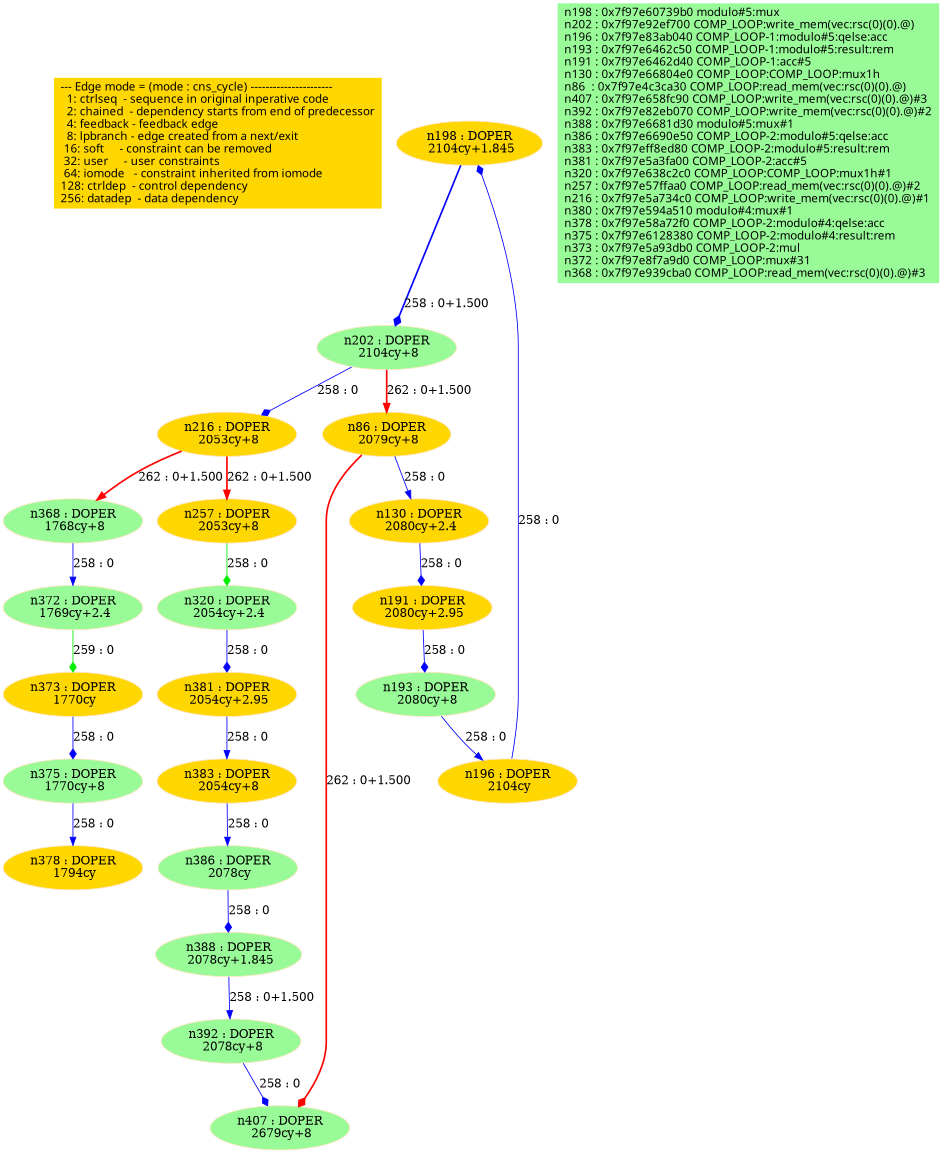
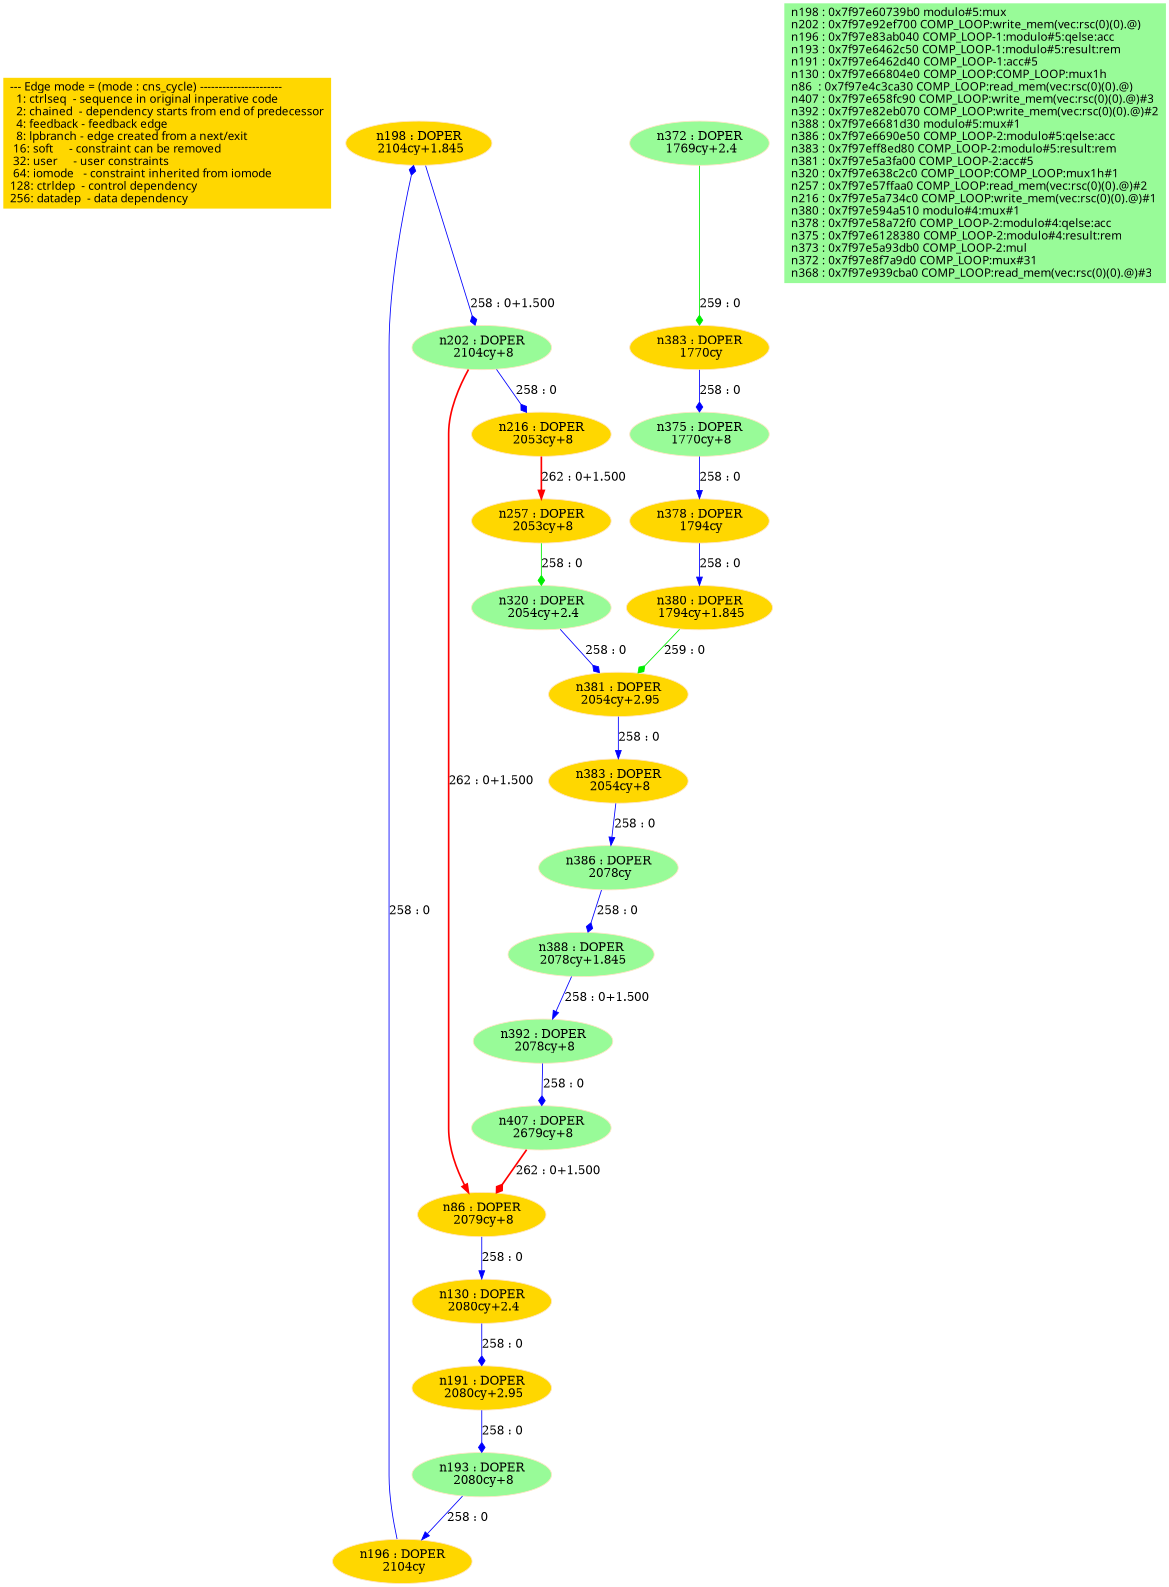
(430, 241) -> (449, 241)
(73, 521) -> none
none -> (699, 608)
(73, 694) -> (699, 348)
(326, 774) -> (515, 1167)
